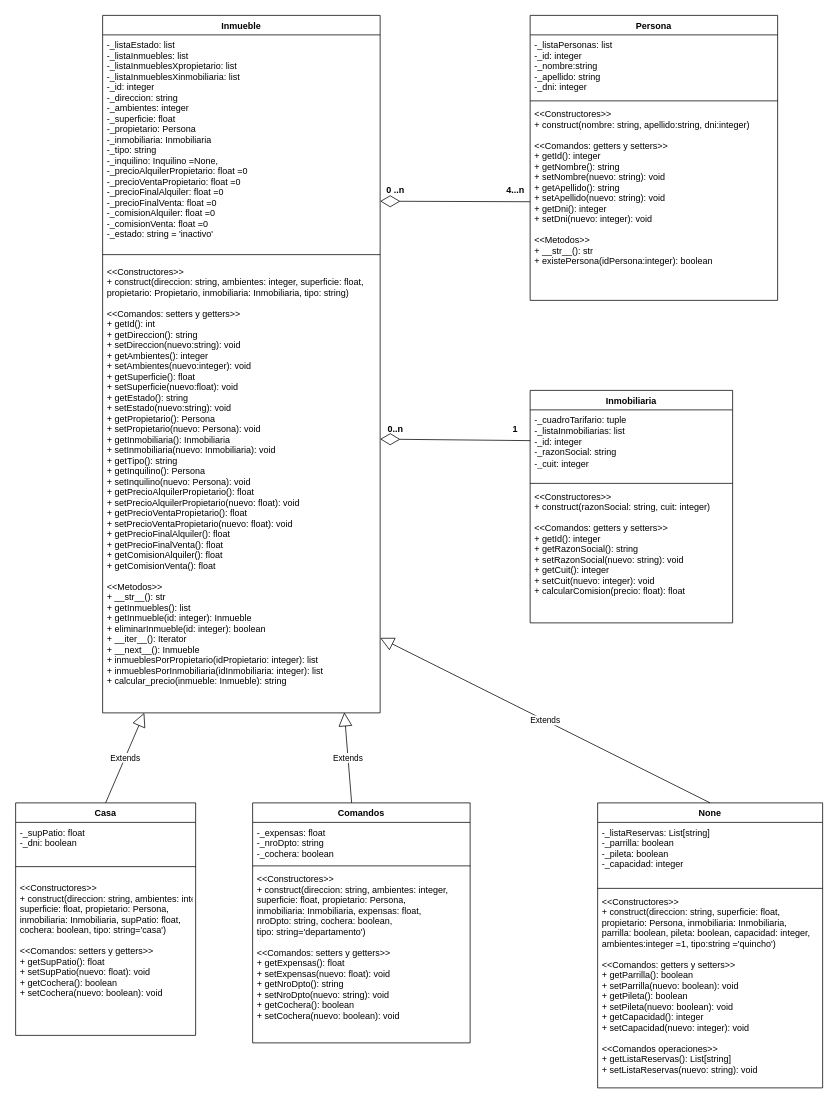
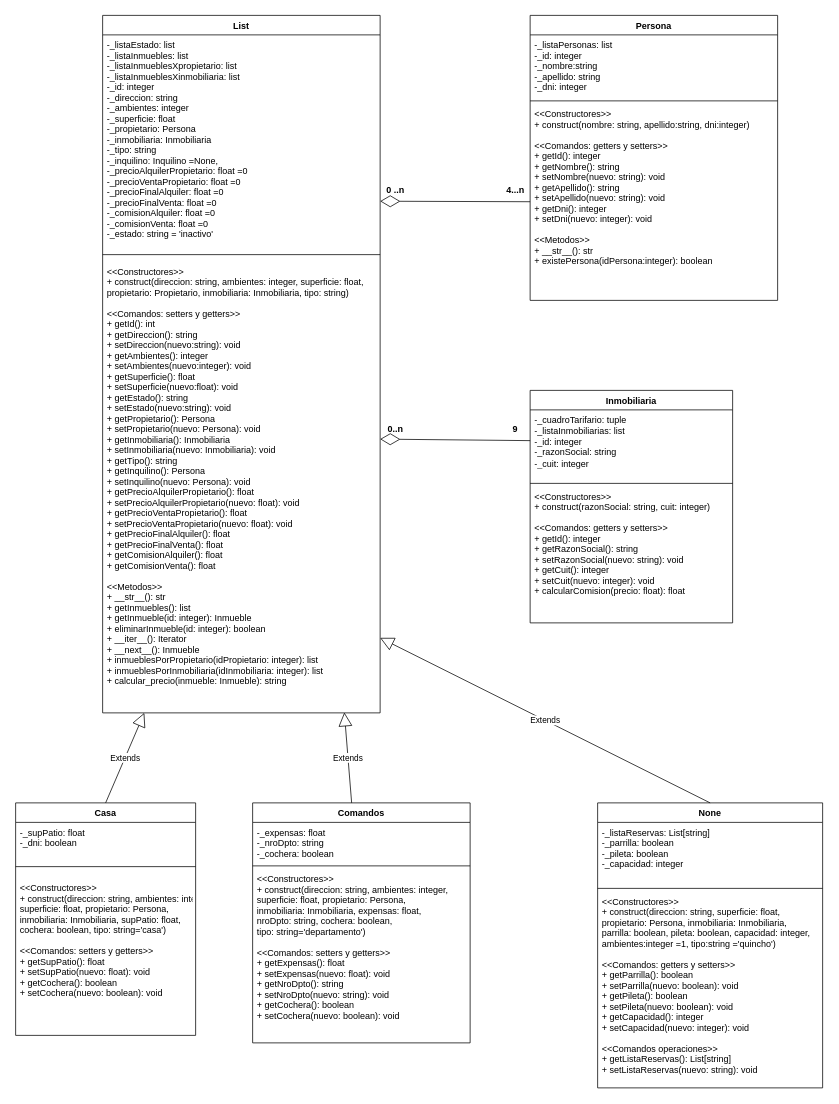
(241, 26) -> (241, 26)
(515, 429) -> (515, 429)
